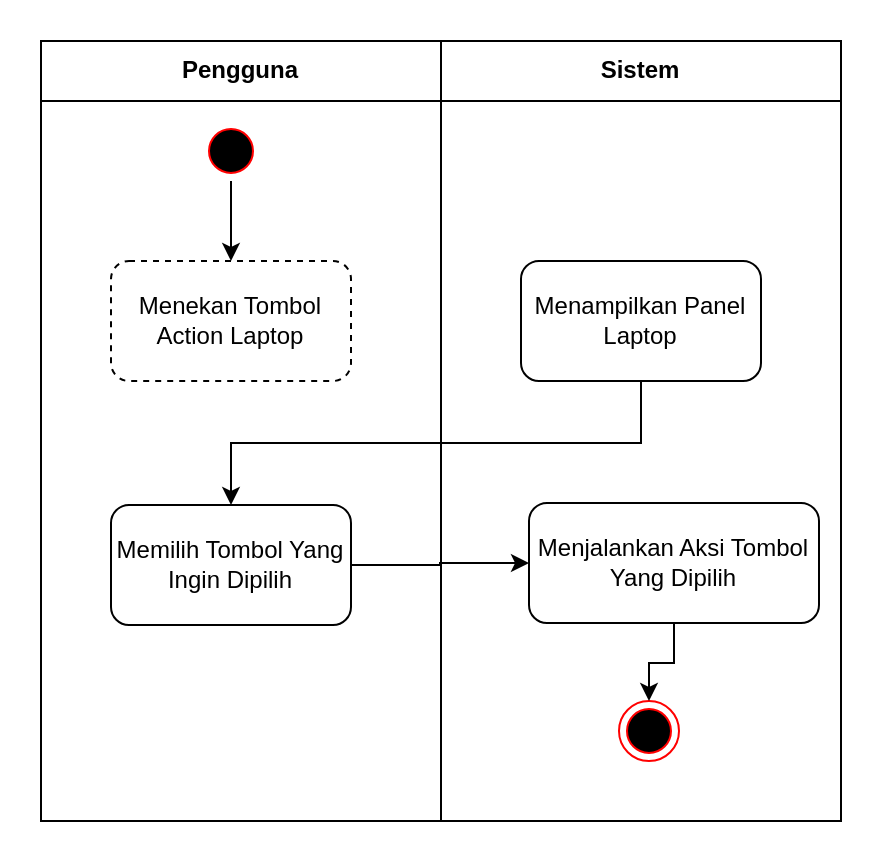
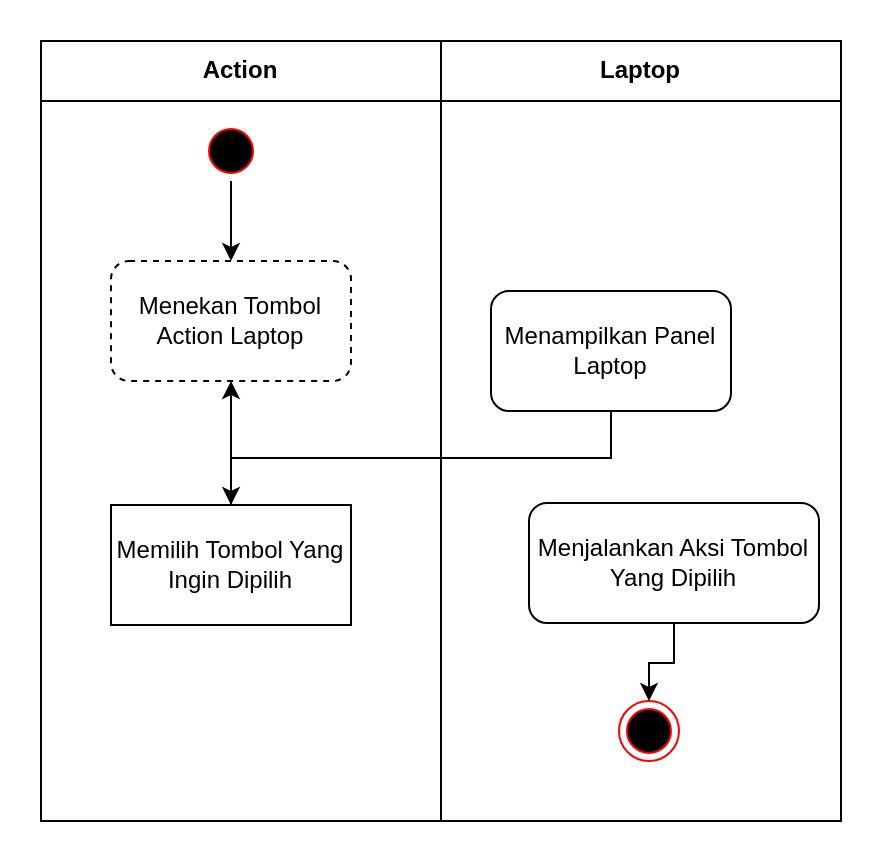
(241, 71) -> (241, 71)
(641, 71) -> (641, 71)
(641, 321) -> (611, 351)
(231, 565) -> (231, 565)
(394, 565) -> (231, 417)
